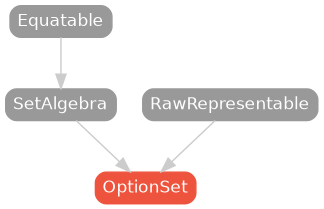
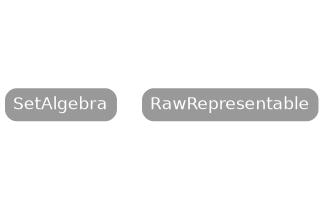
(61, 22) -> none
(146, 188) -> none
